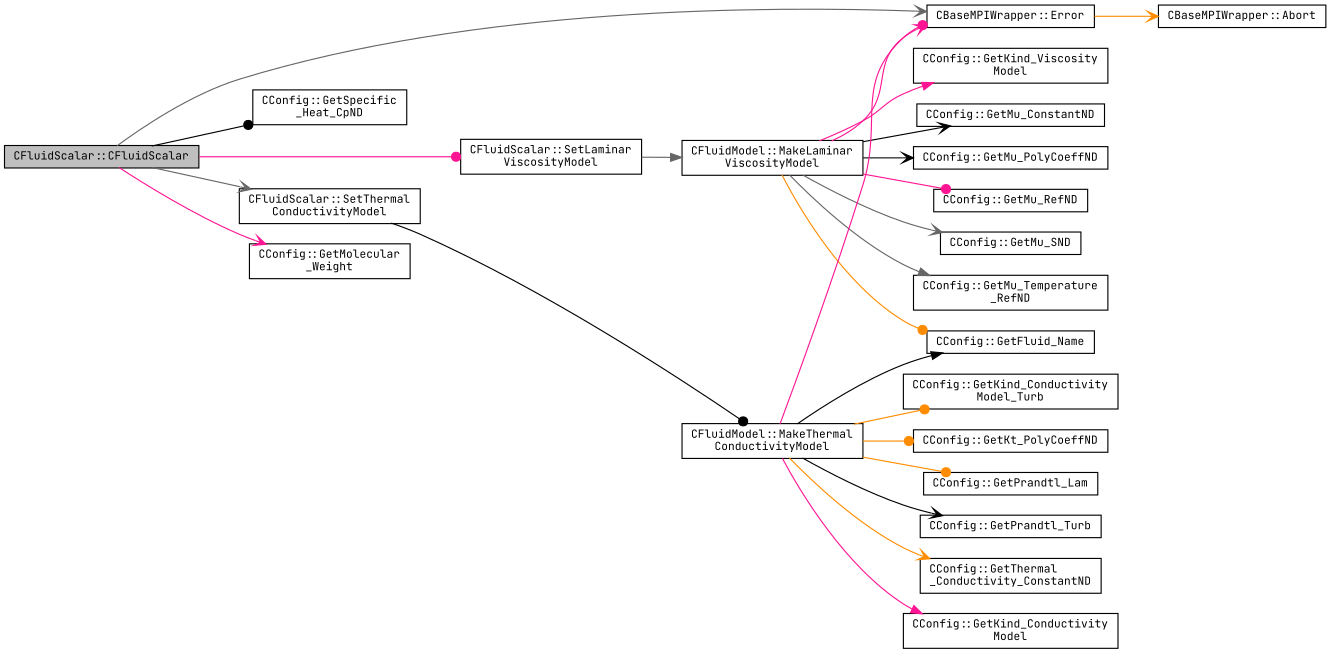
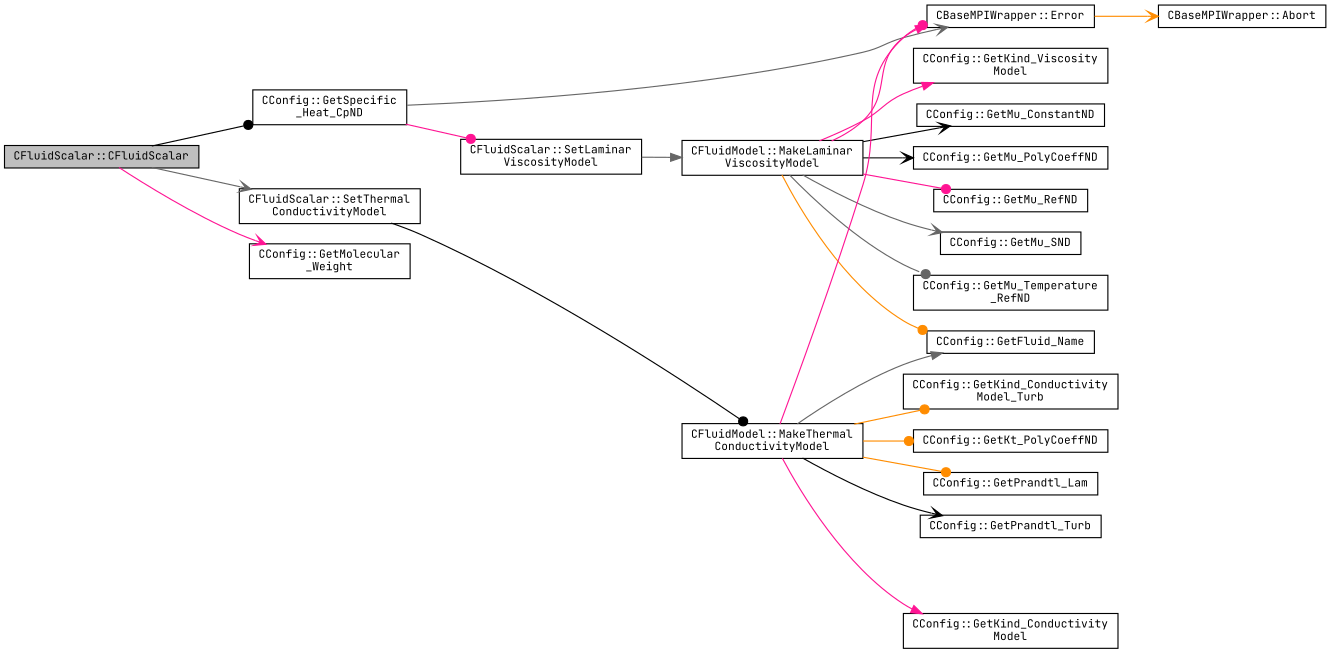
(505, 26) -> (675, 84)
(880, 89) -> (880, 89)
(325, 157) -> (436, 131)
(856, 234) -> (856, 234)
(862, 384) -> (862, 384)
(1011, 576) -> none
